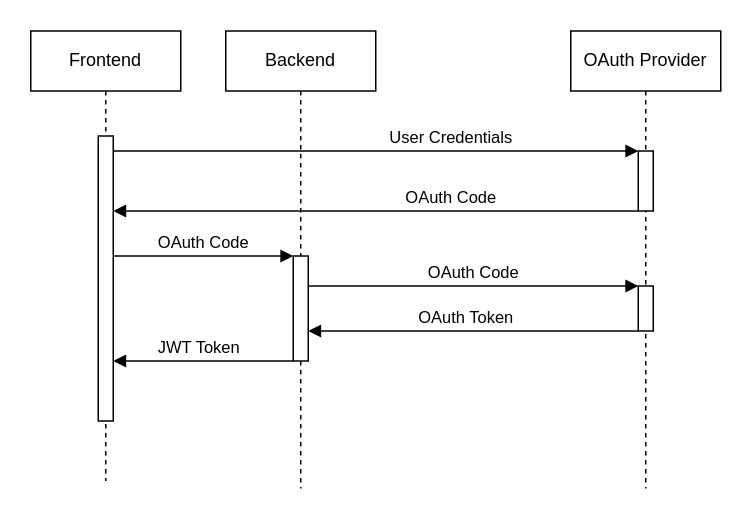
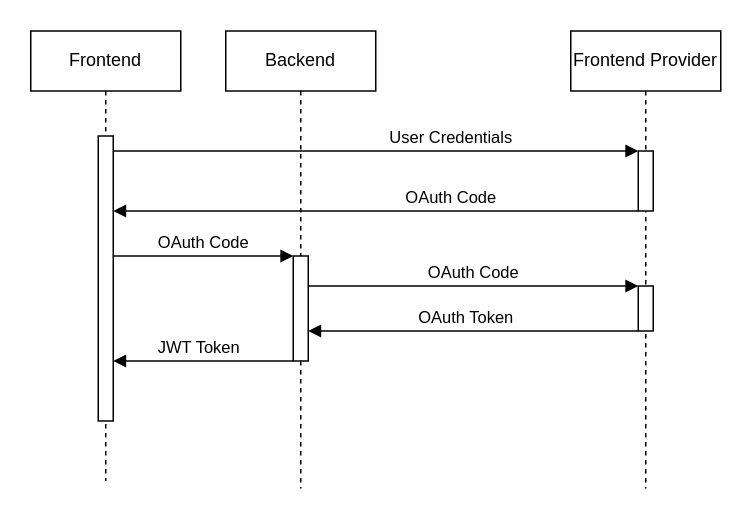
(646, 61) -> (646, 61)
